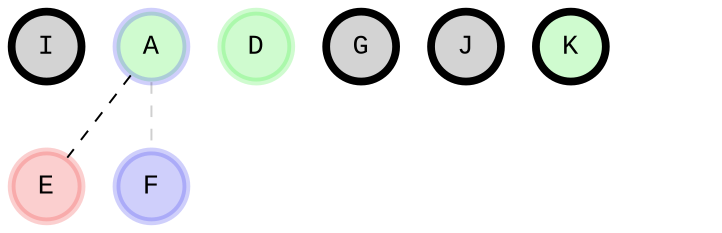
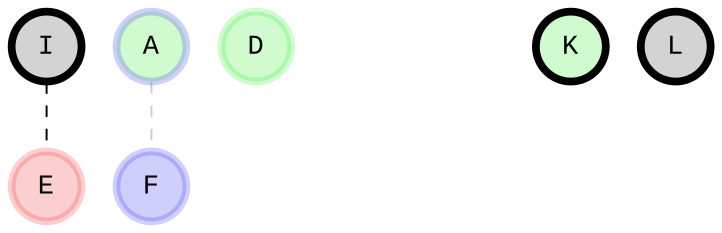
(361, 47) -> none
(466, 47) -> none
none -> (676, 47)
(99, 117) -> (47, 117)
